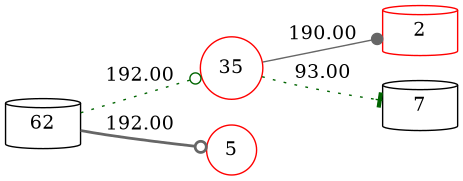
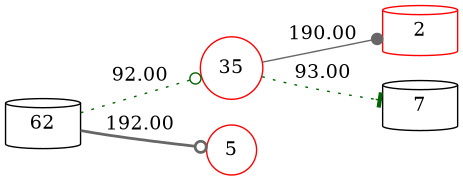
(140, 76) -> (140, 76)
